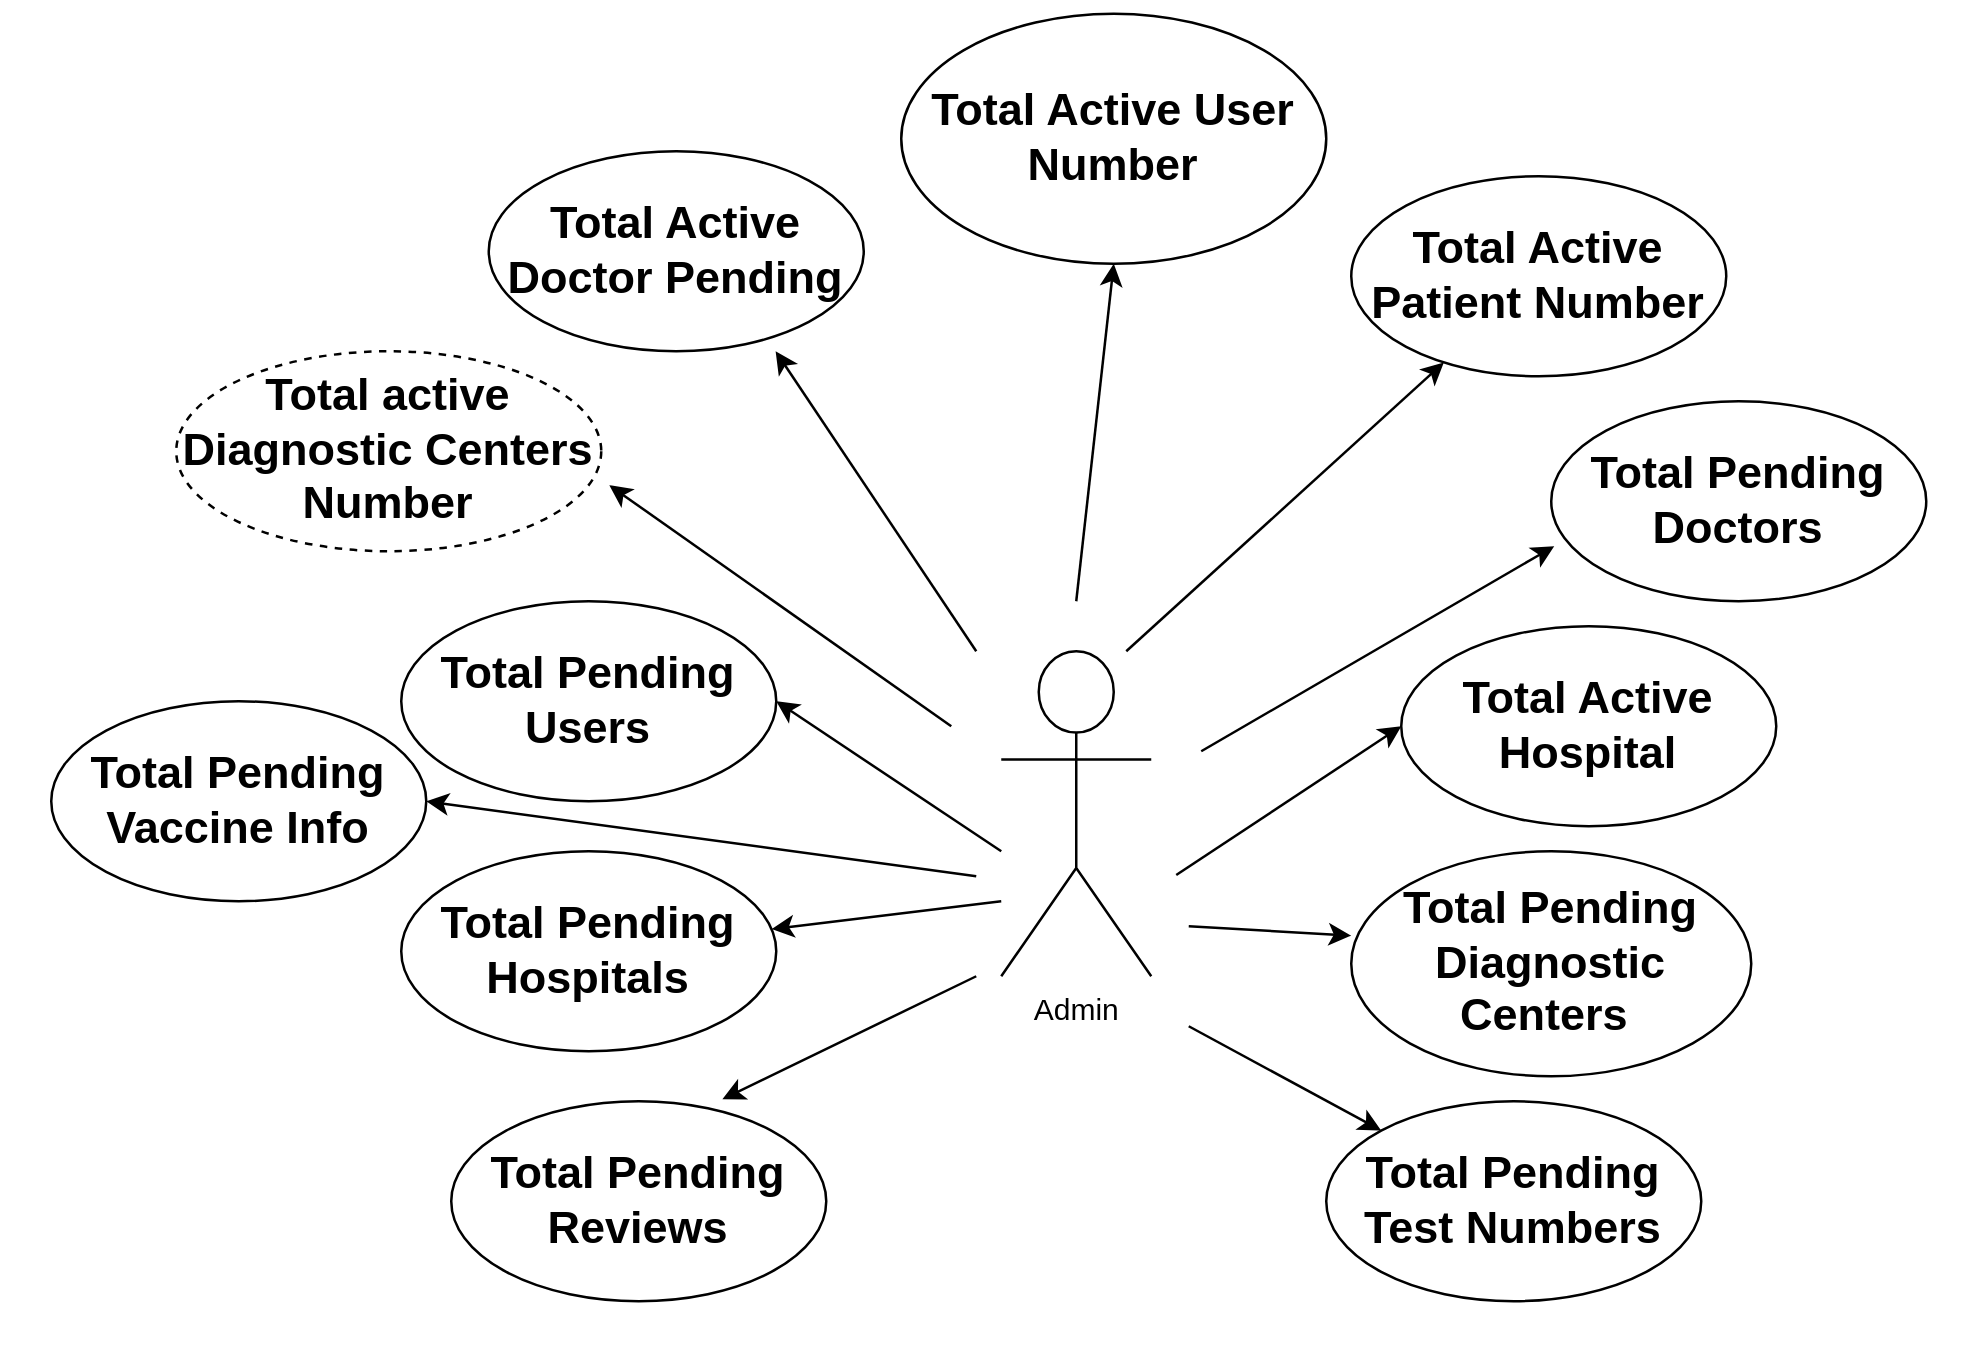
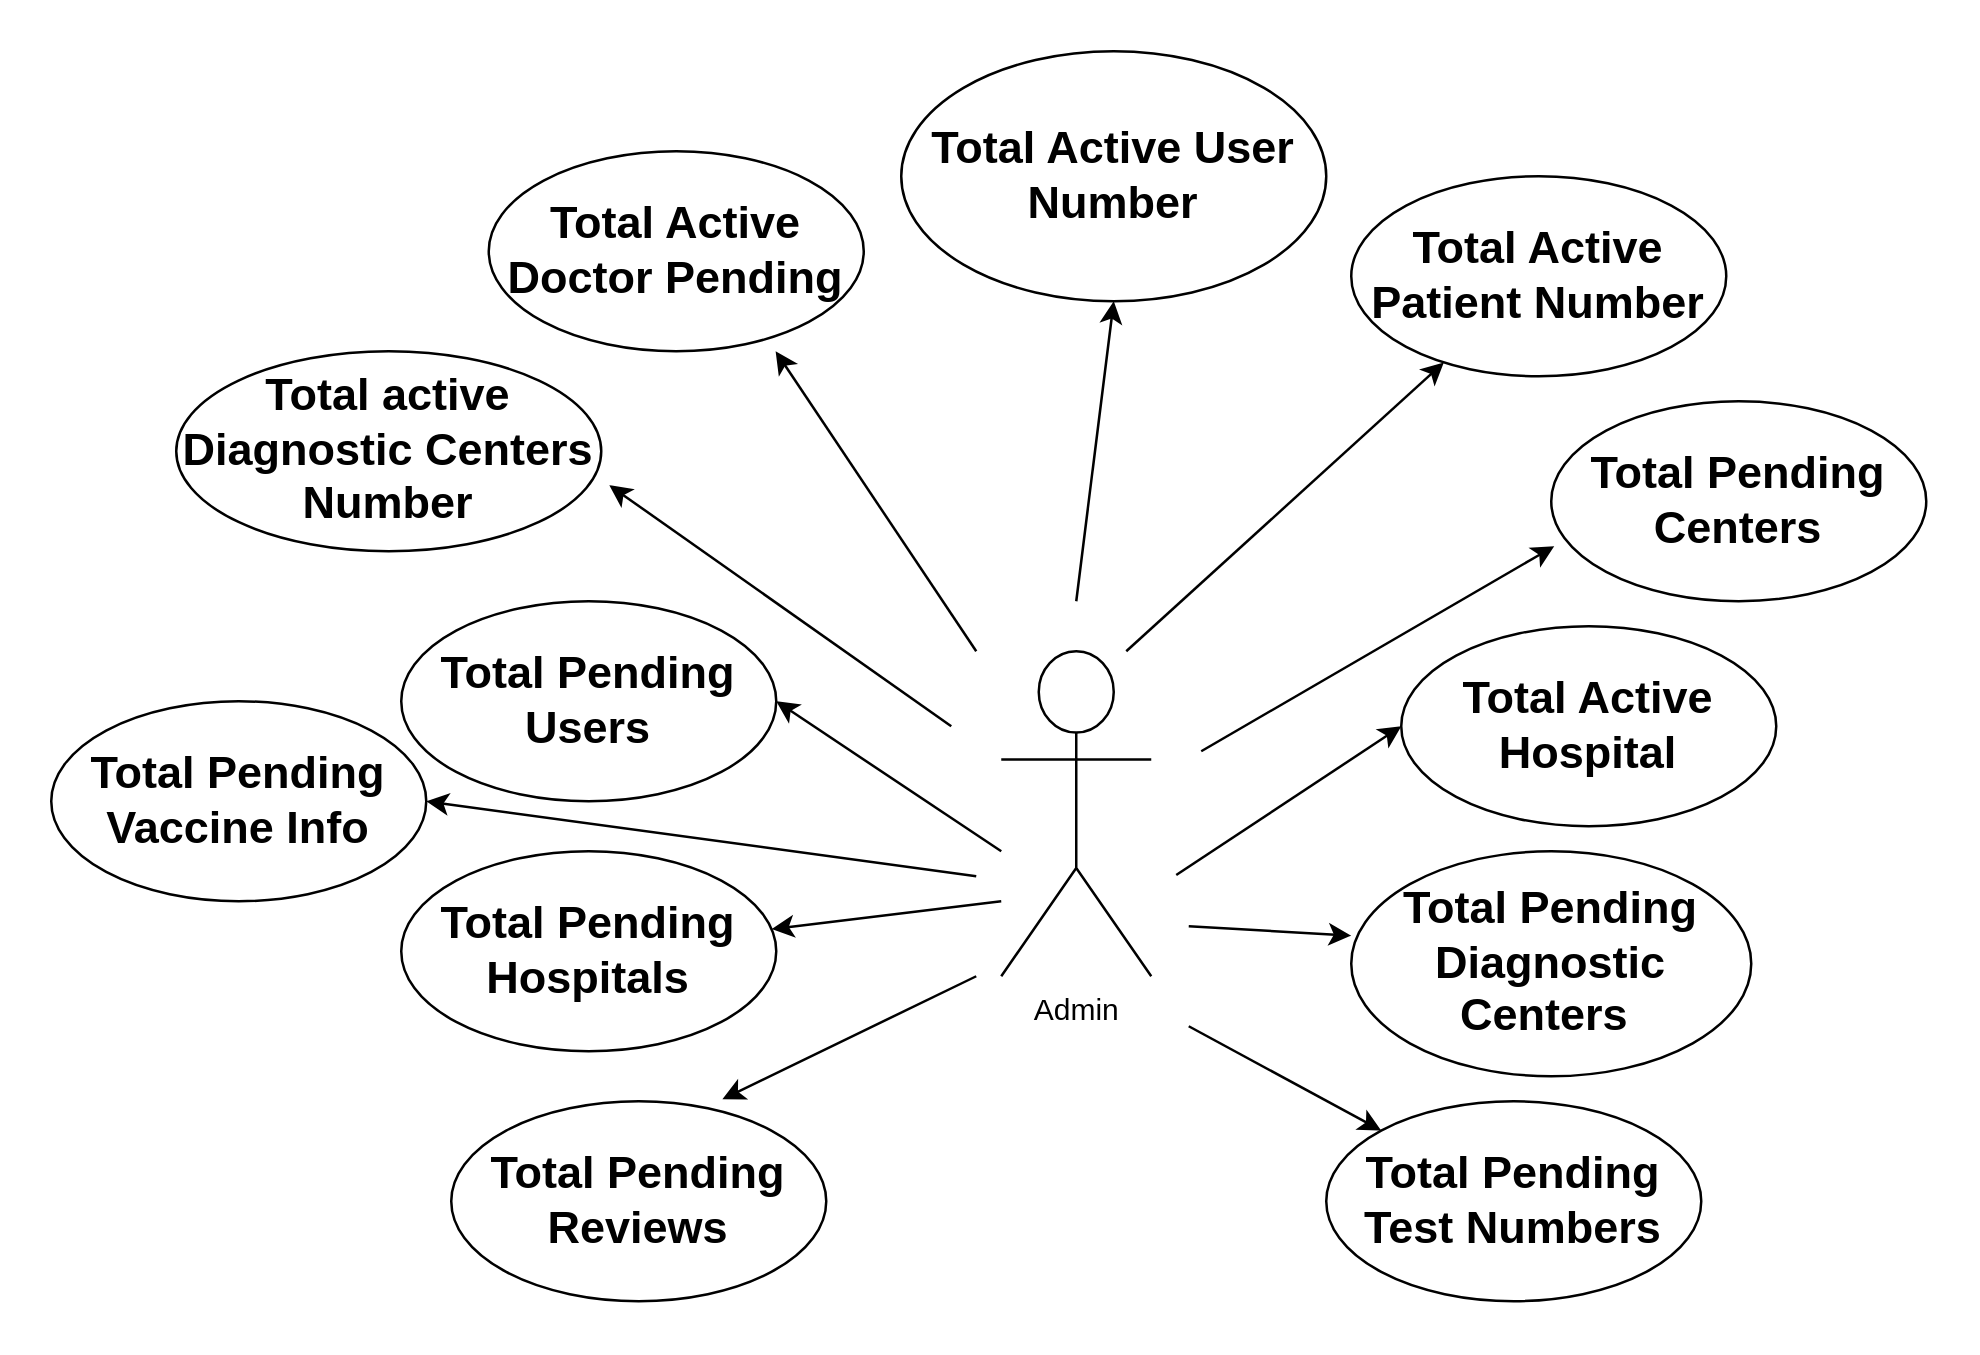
(1114, 139) -> (1114, 176)
(389, 451) -> (389, 451)
(1739, 501) -> (1739, 501)
